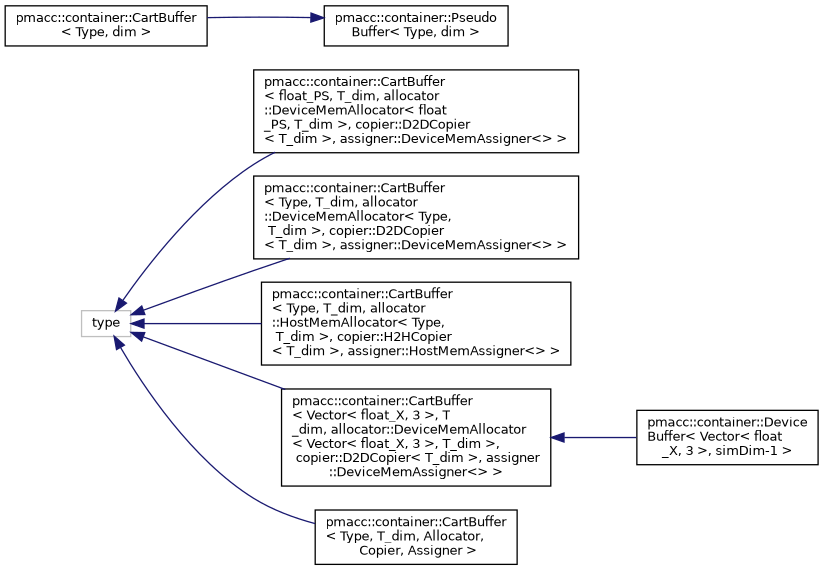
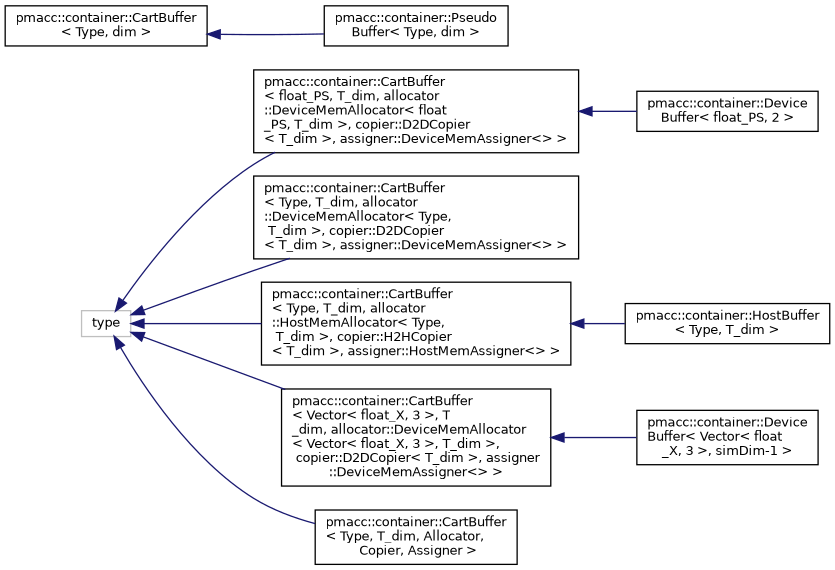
(259, 17) -> (272, 35)
none -> (727, 111)
none -> (727, 324)
